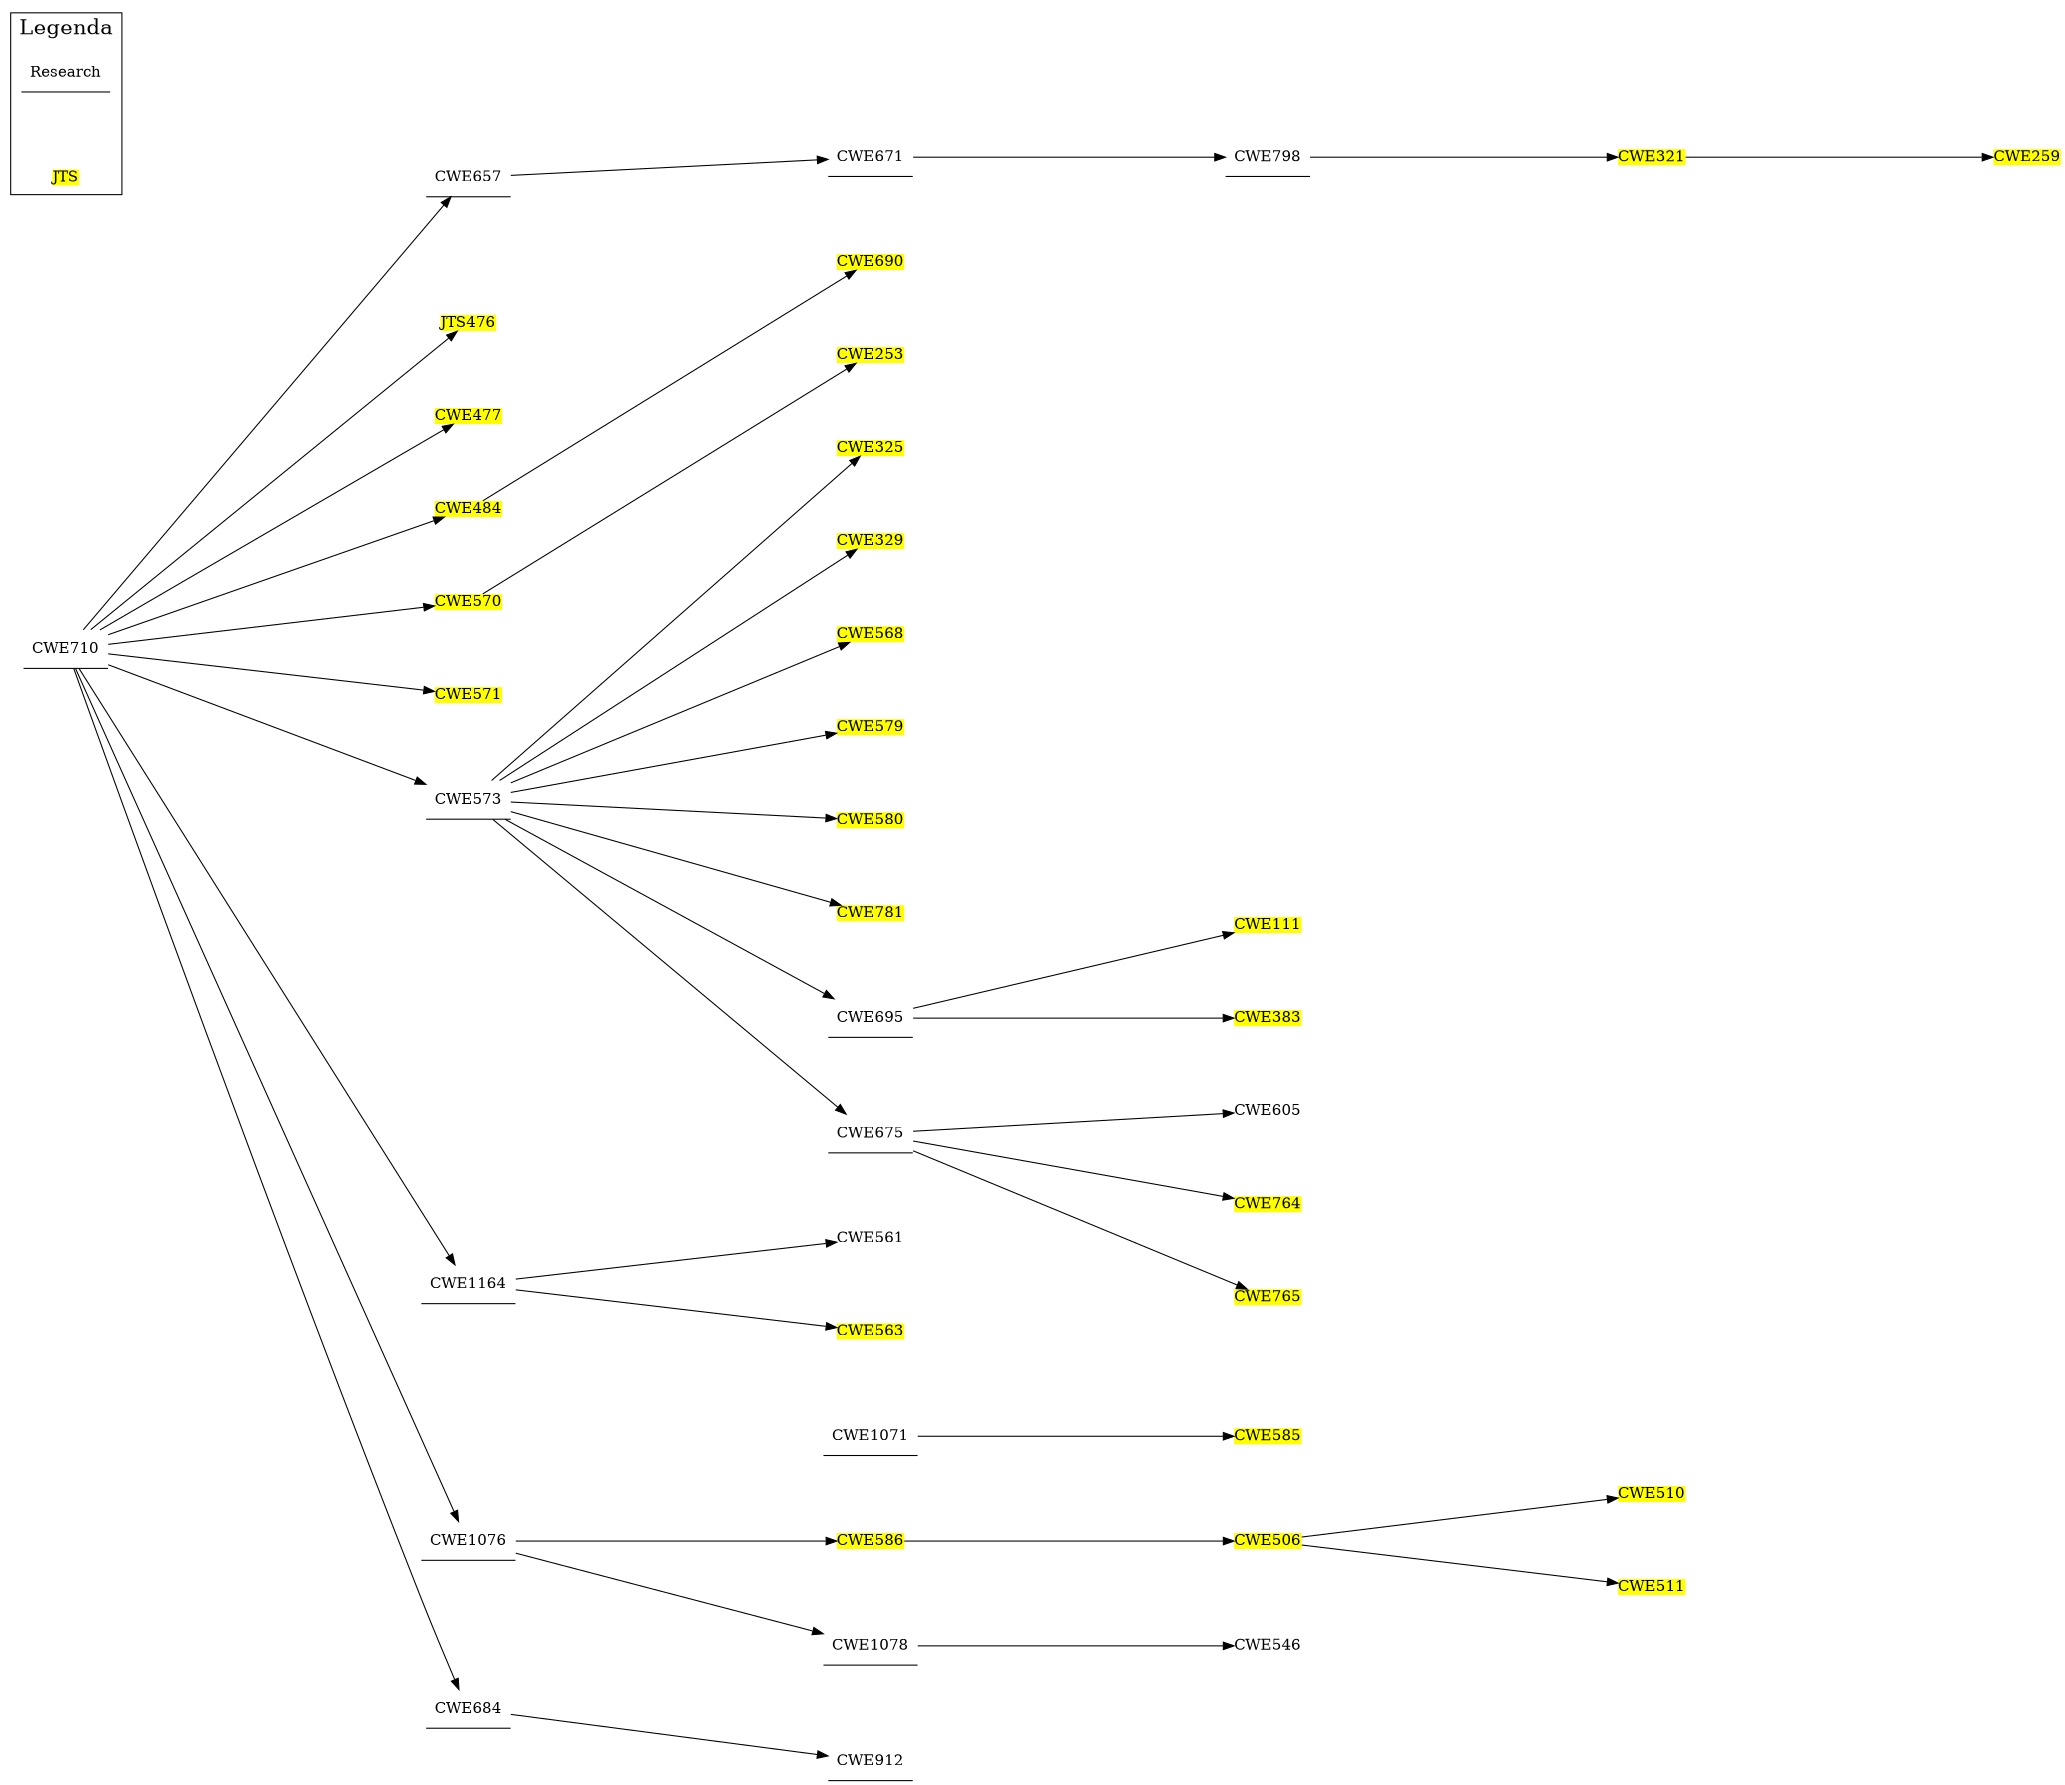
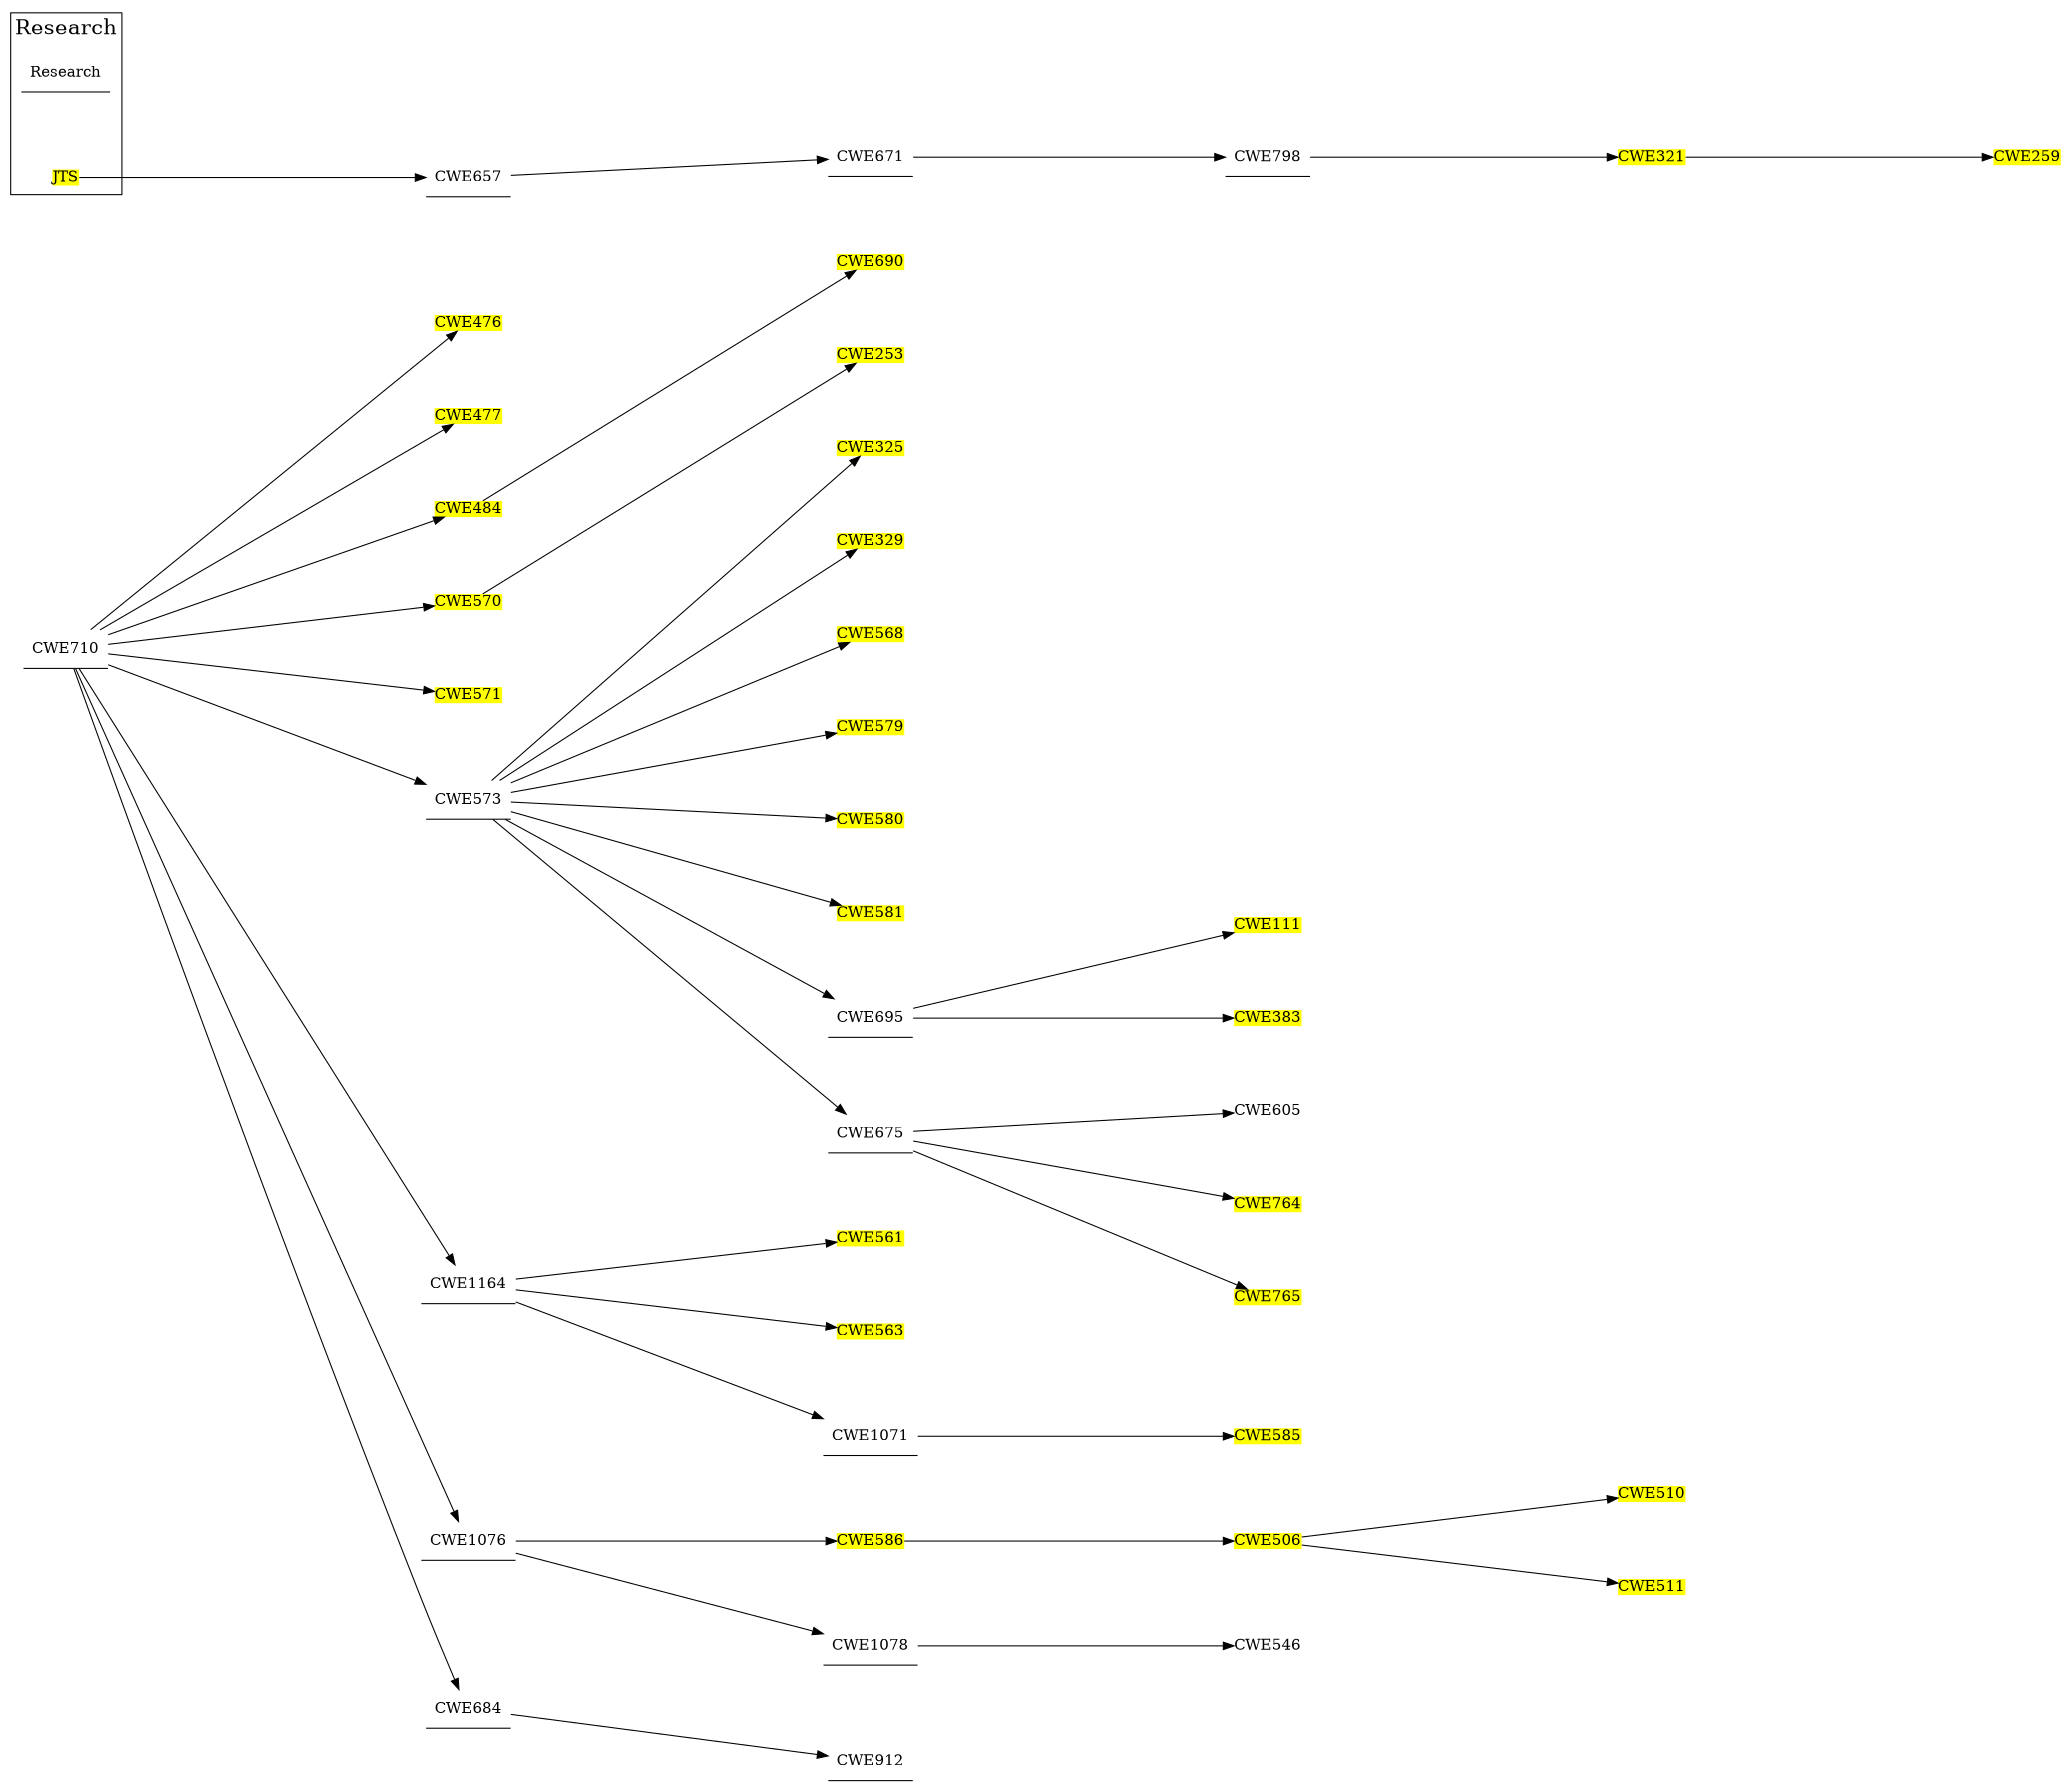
(66, 29) -> (66, 29)
(468, 323) -> (468, 323)
(264, 417) -> (247, 178)
(871, 913) -> (871, 913)
(871, 1238) -> (871, 1238)
none -> (664, 1358)
